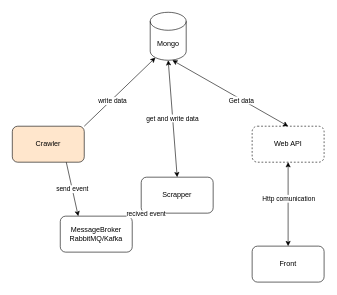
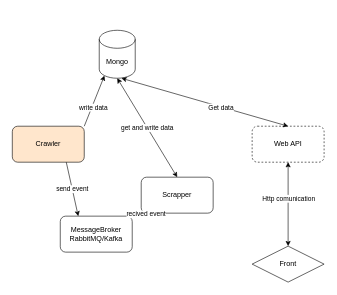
(168, 36) -> (117, 54)
(288, 264) -> (288, 264)
